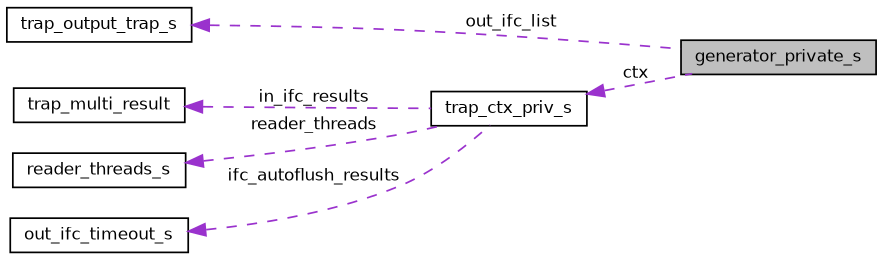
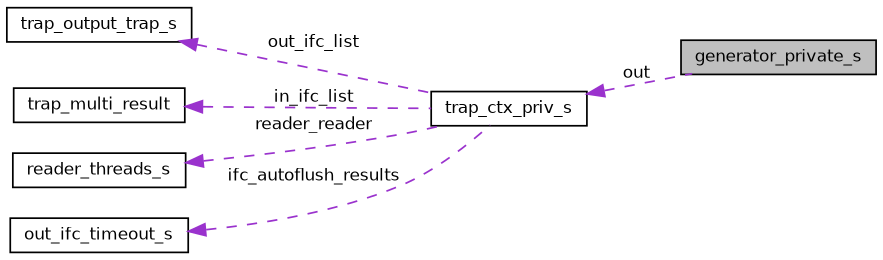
(445, 32) -> (314, 69)
(634, 74) -> (634, 74)
(311, 98) -> (311, 98)
(311, 125) -> (311, 125)
